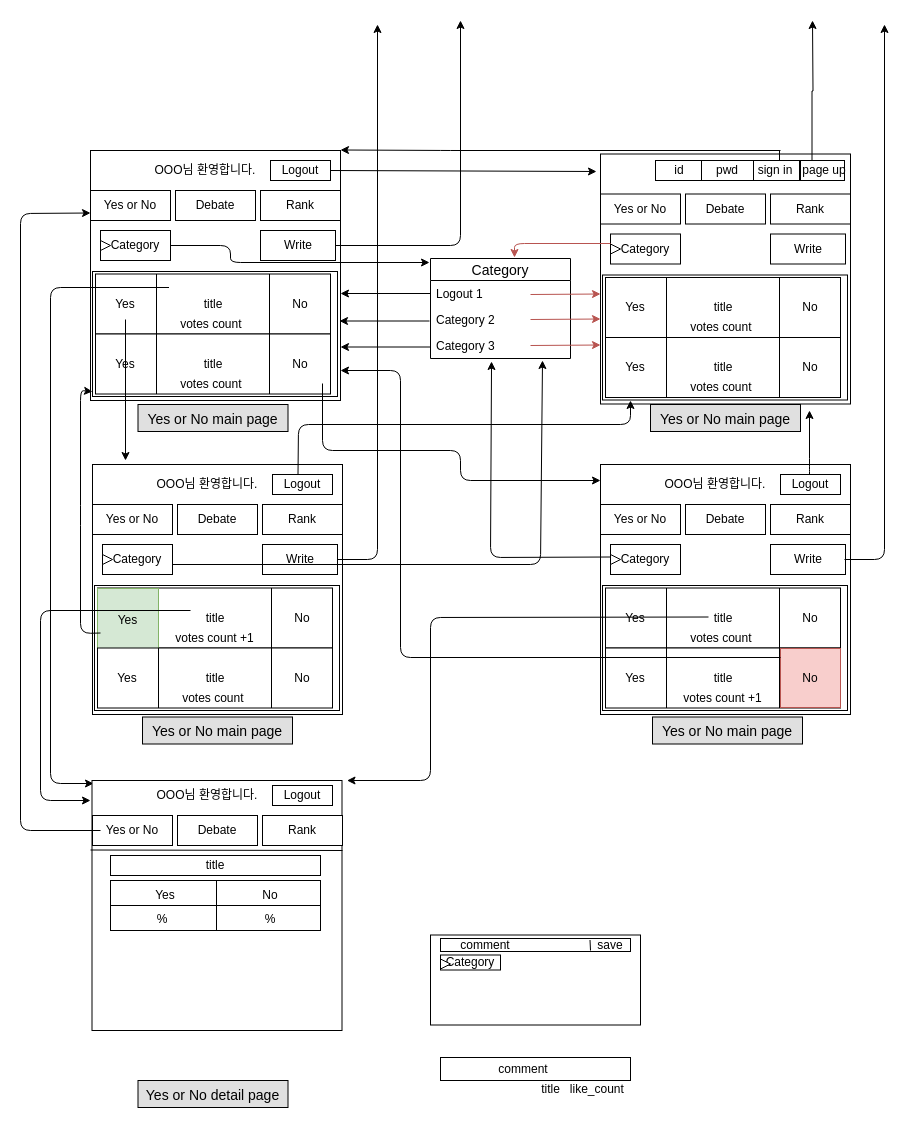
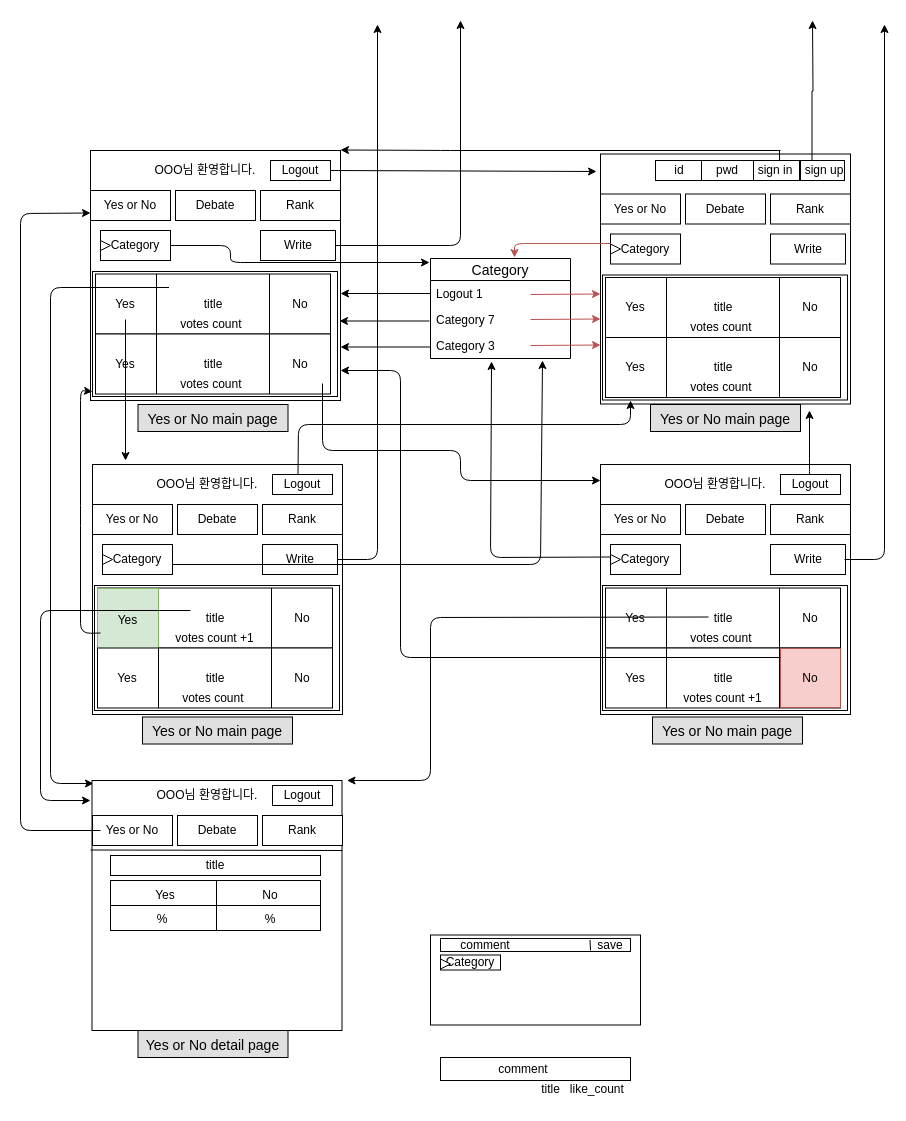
(825, 171) -> (825, 171)
(468, 320) -> (468, 320)
(213, 1094) -> (213, 1044)
